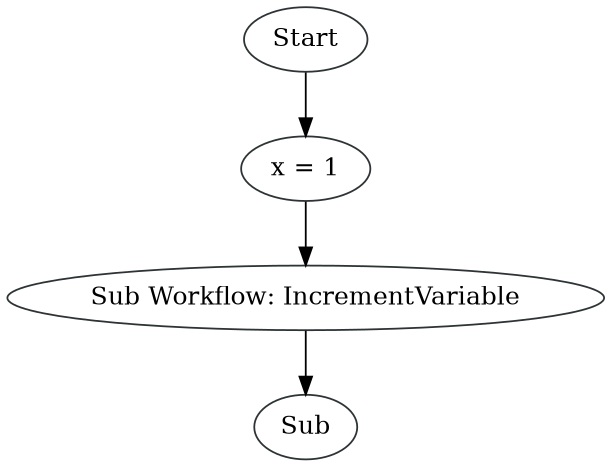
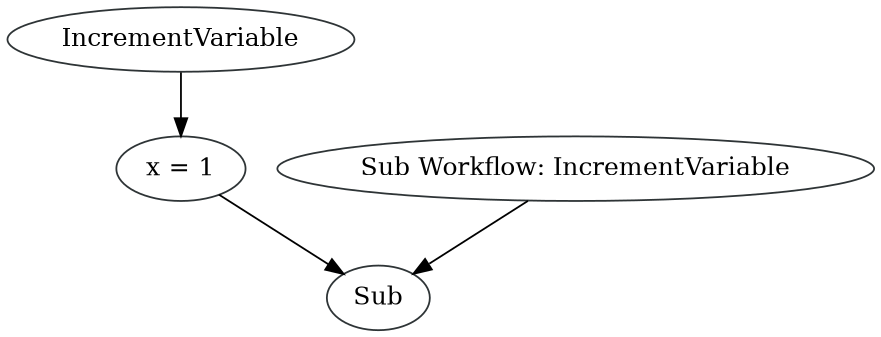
(306, 39) -> (181, 39)
(306, 224) -> (274, 230)
